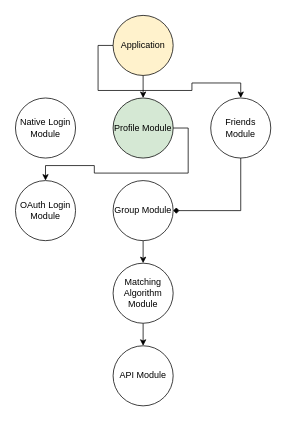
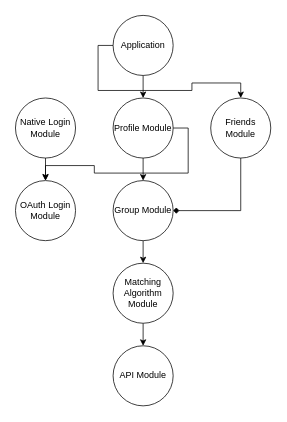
(143, 45) -> (143, 45)
(143, 128) -> (143, 128)
none -> (45, 160)
none -> (143, 175)
